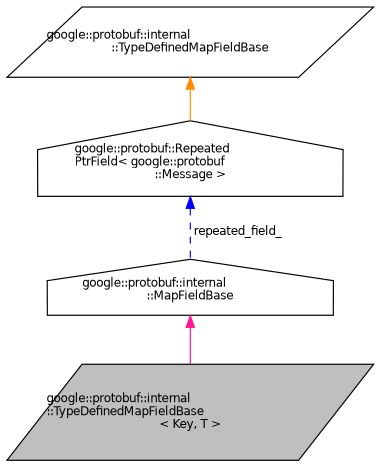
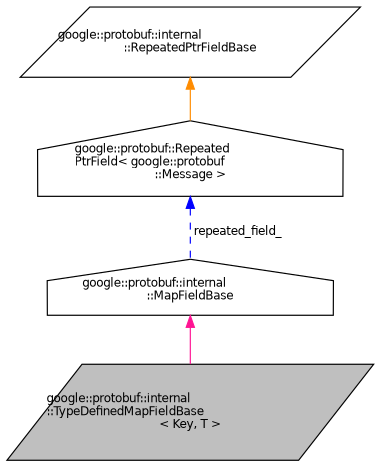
(190, 42) -> (190, 42)
